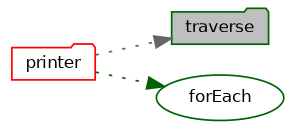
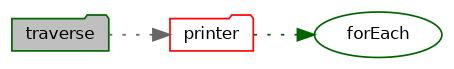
(125, 48) -> (131, 35)
